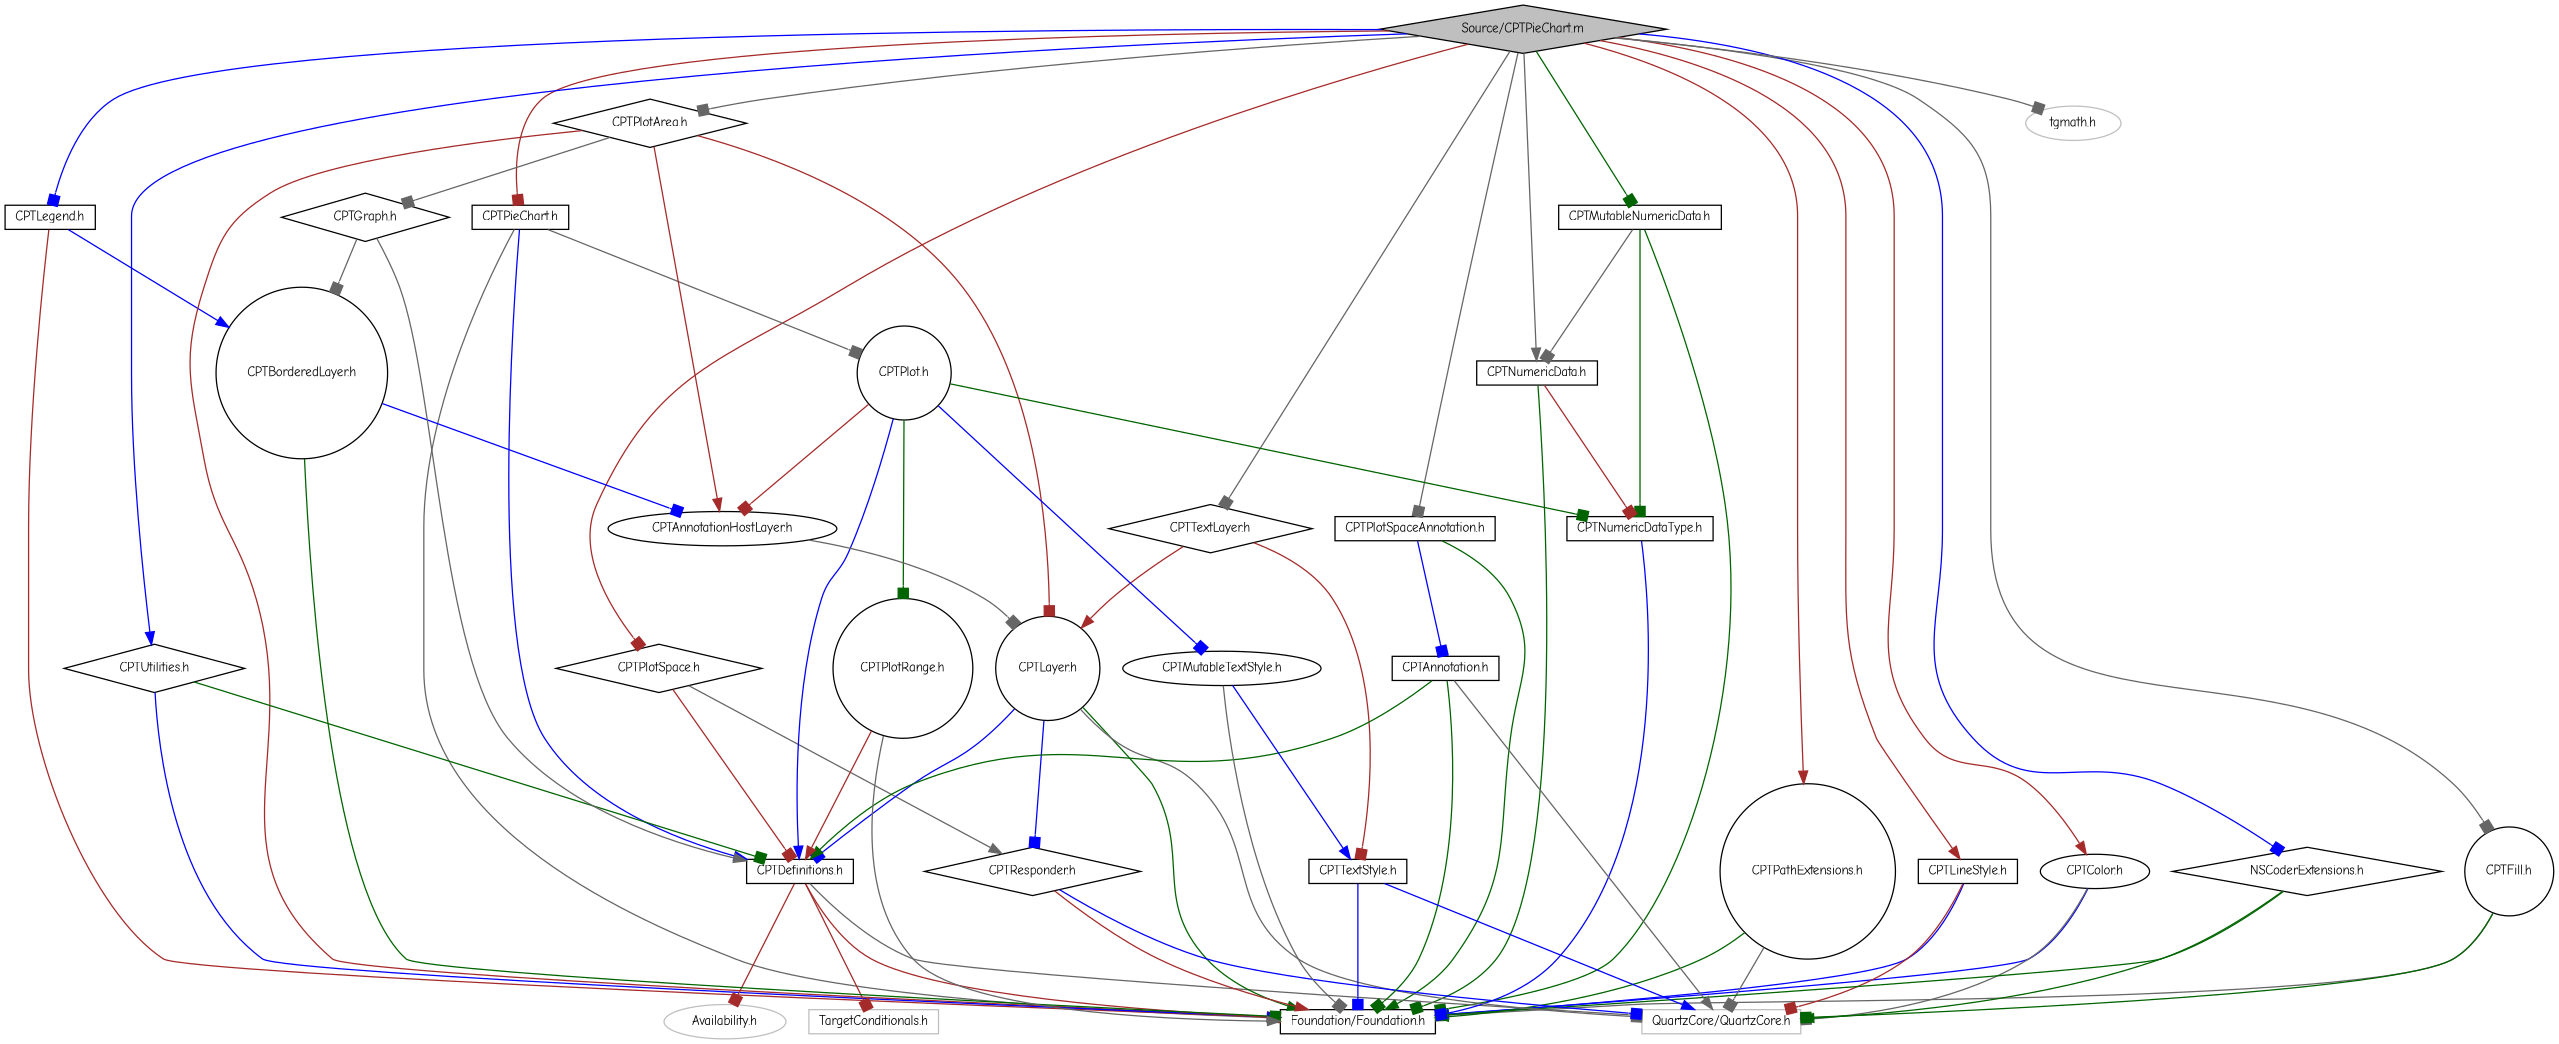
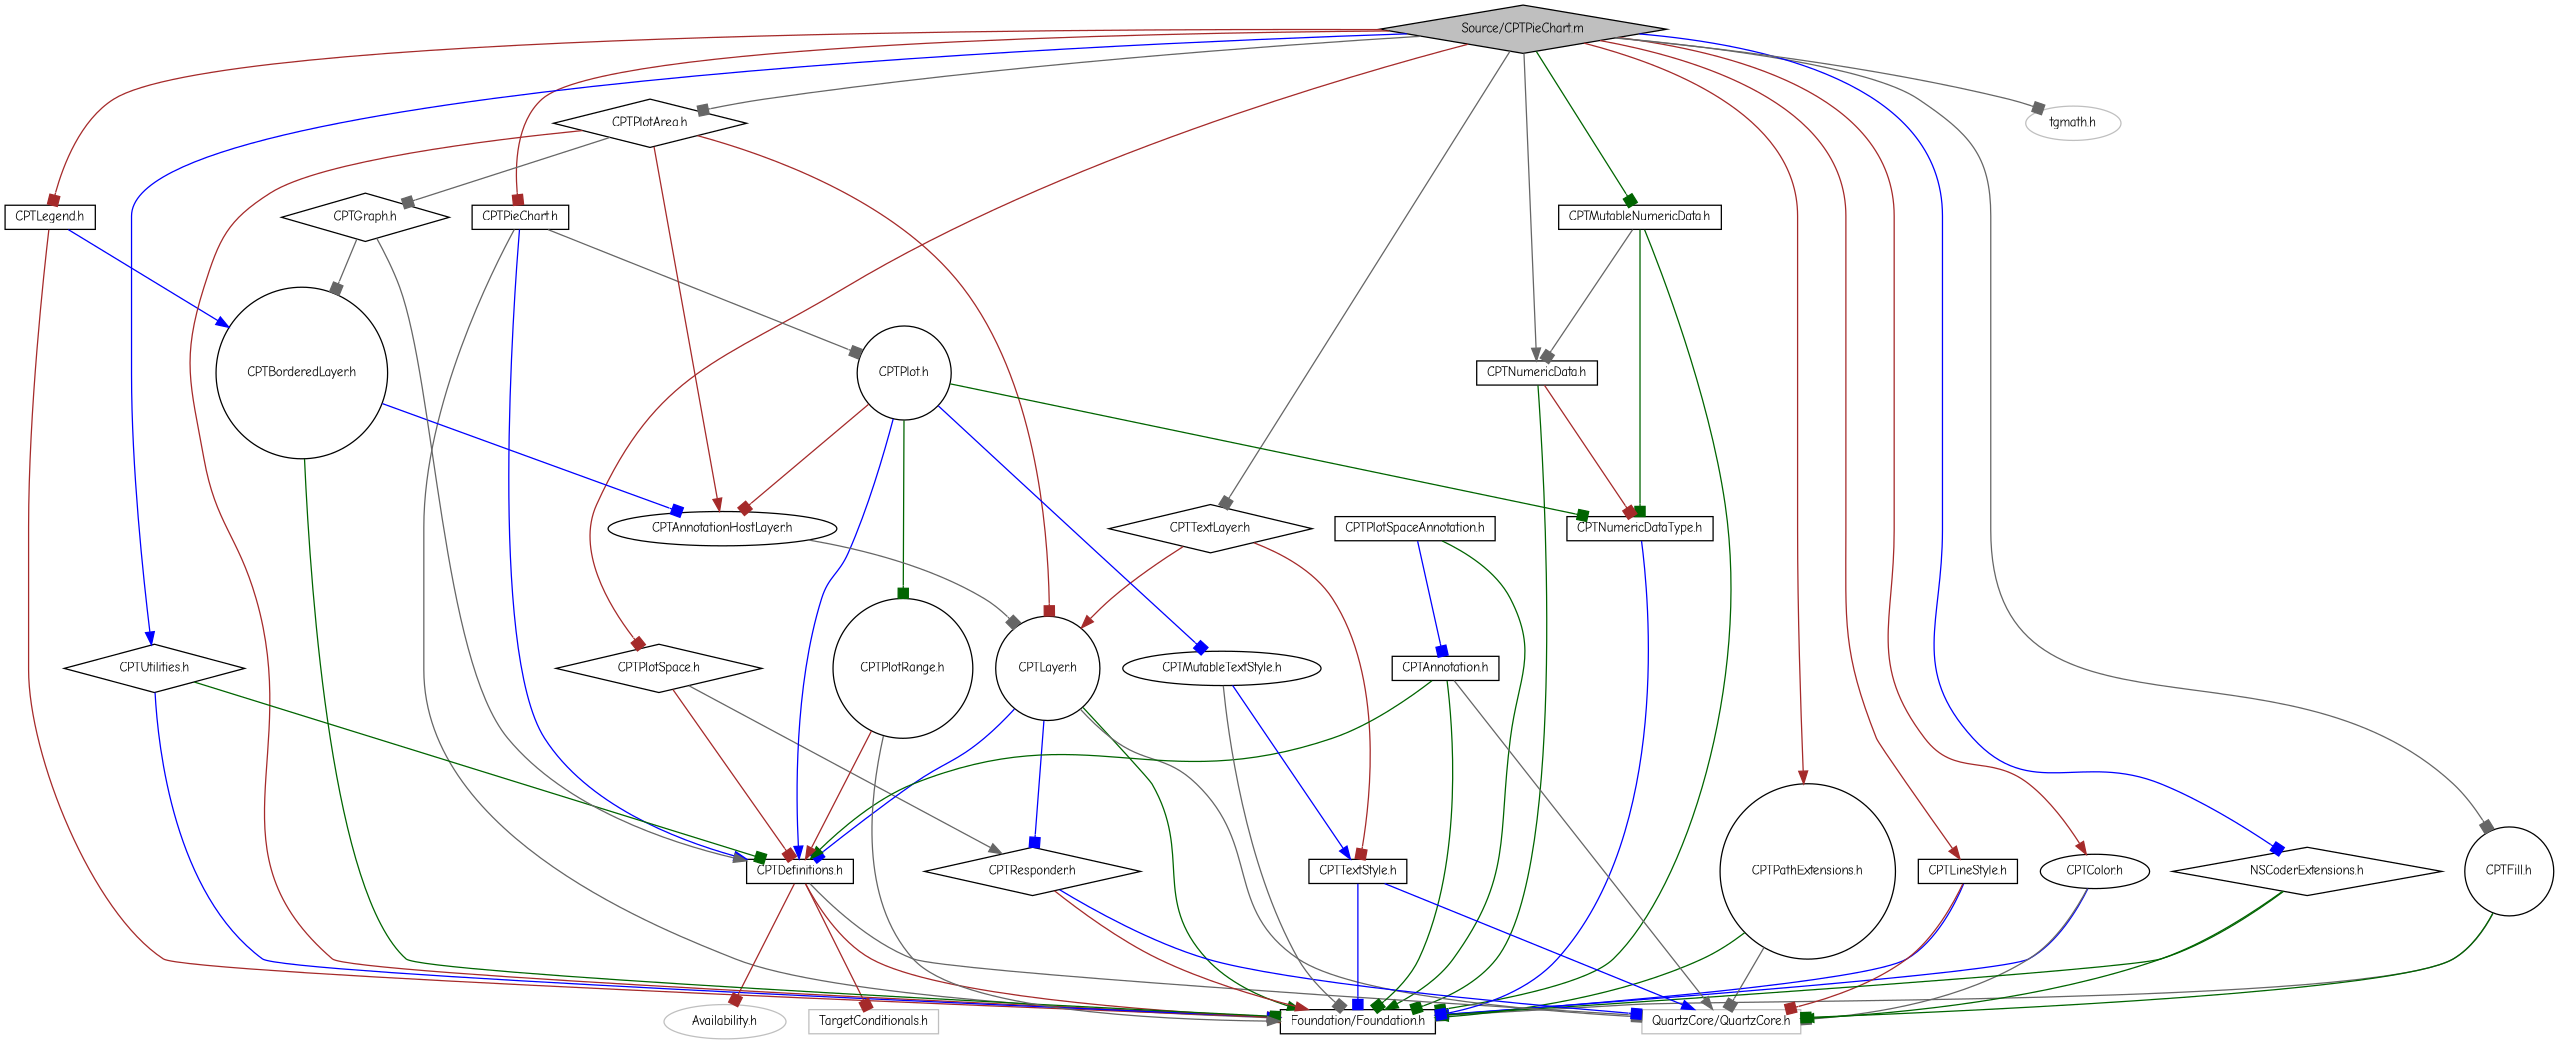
(689, 38) -> (689, 38)
(1468, 278) -> none
